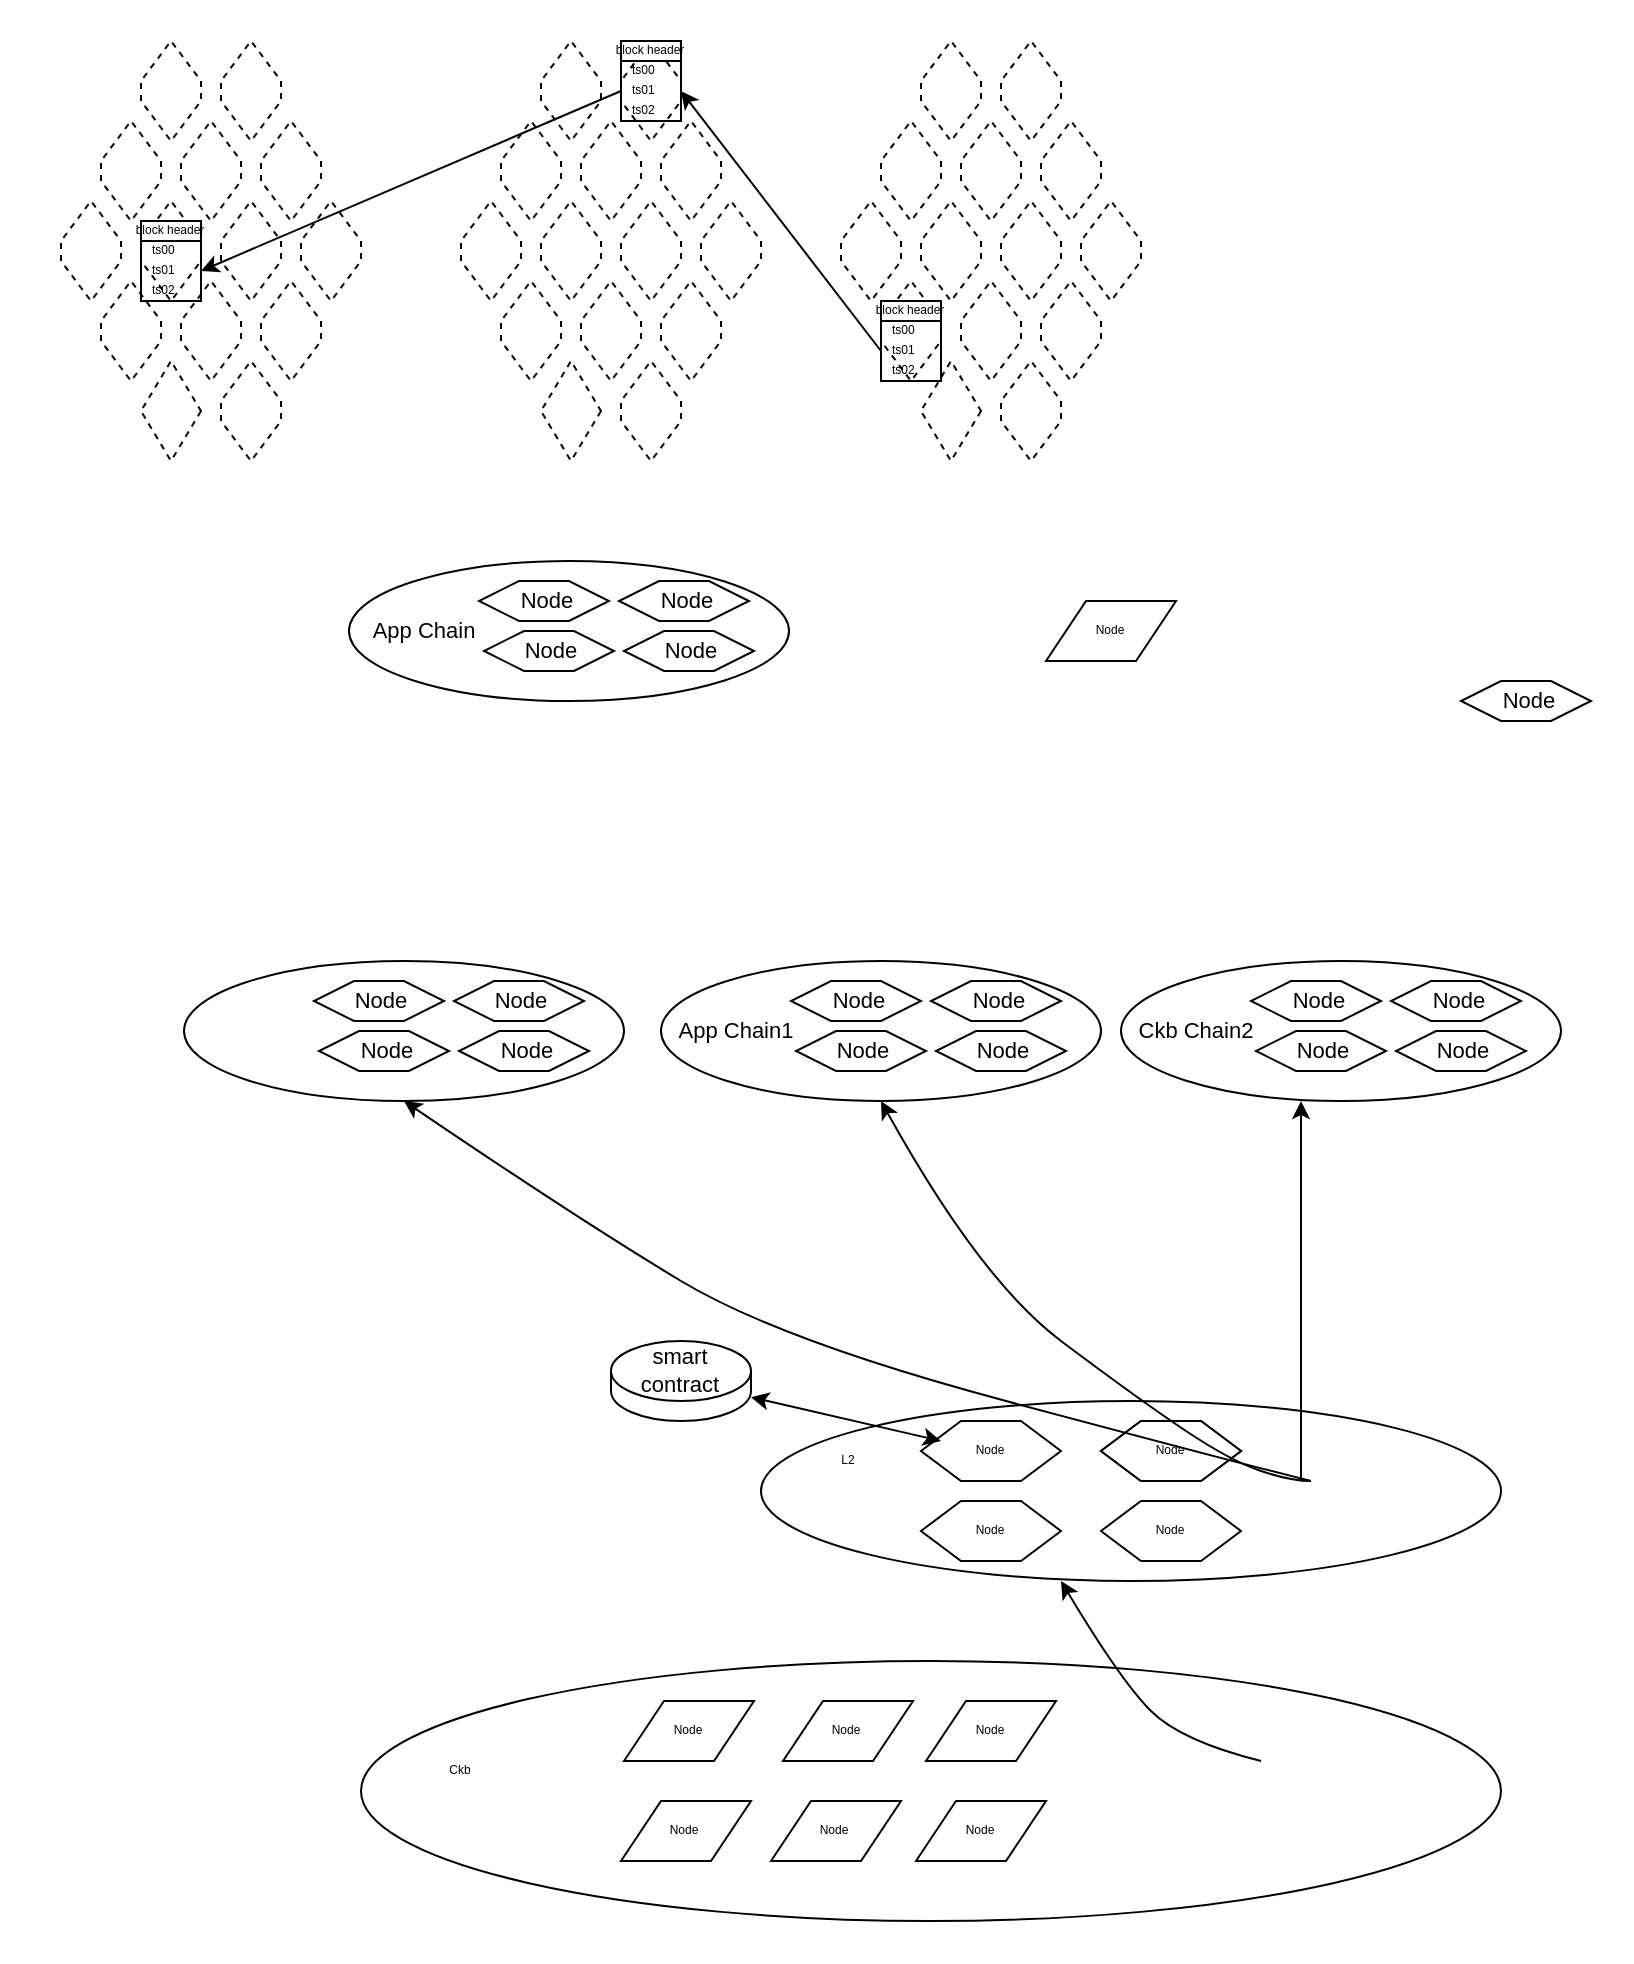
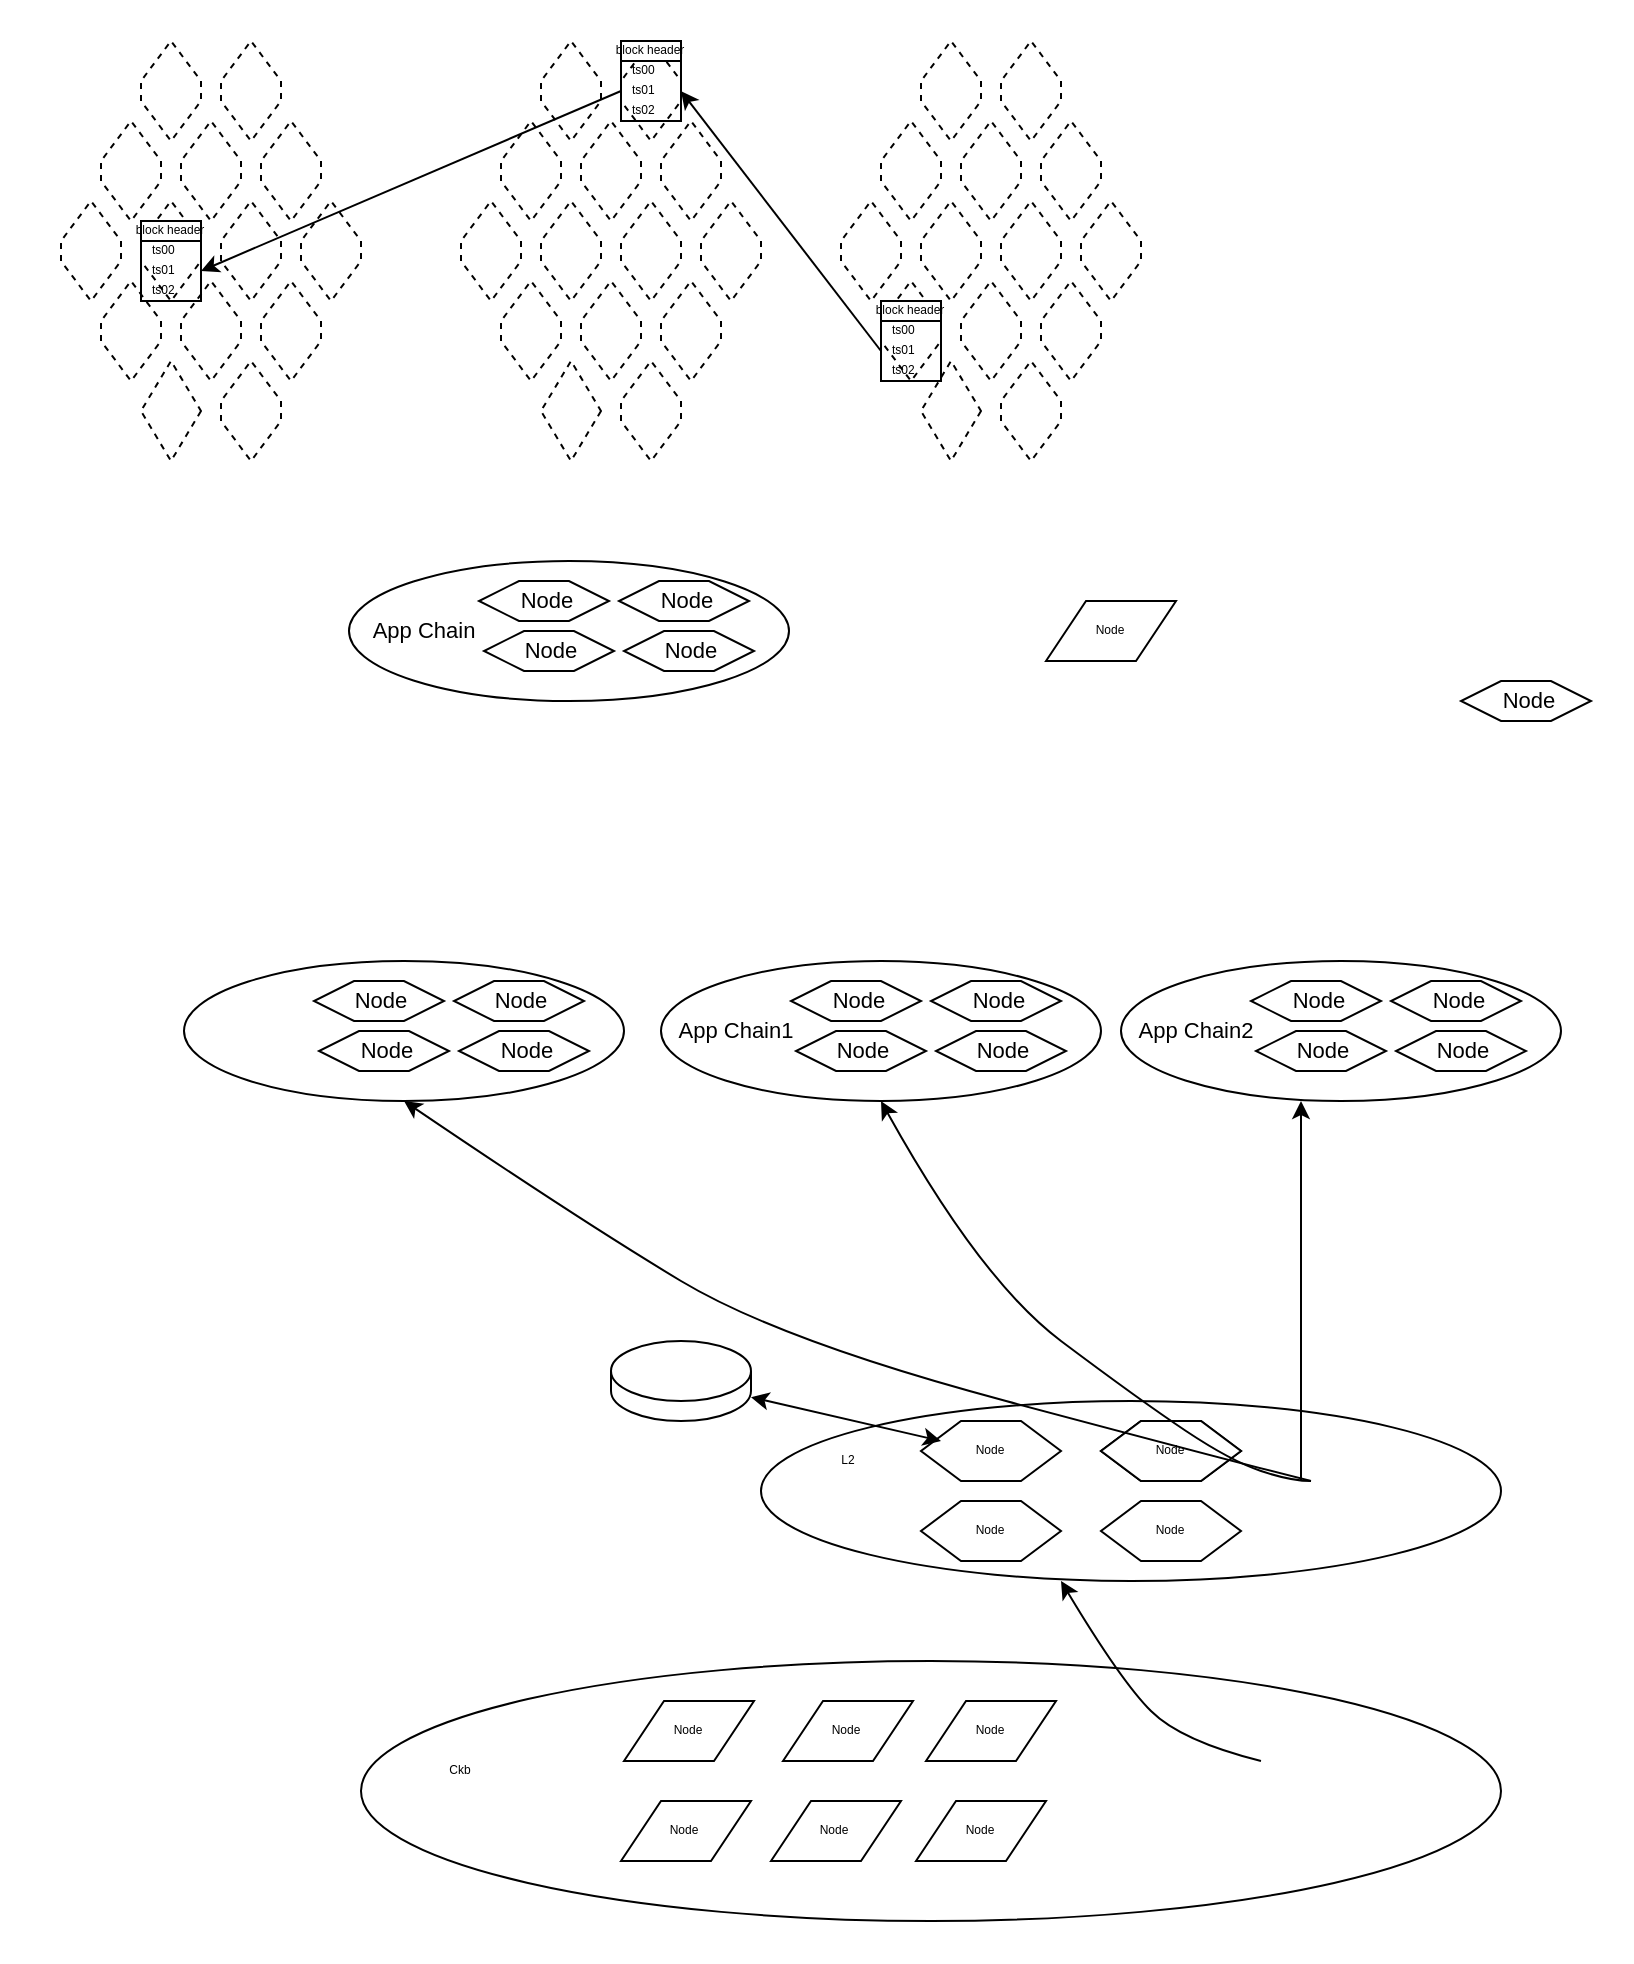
(1197, 1031) -> (1197, 1031)
(681, 1371) -> none
